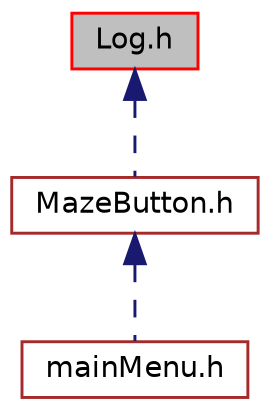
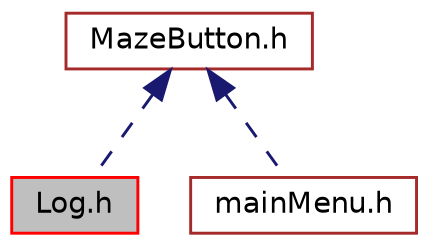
(135, 139) -> (123, 136)
